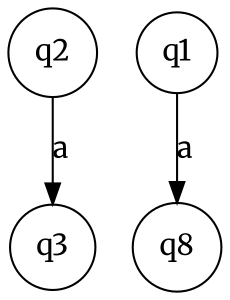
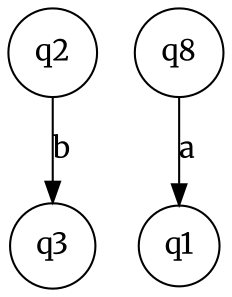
(177, 137) -> (179, 141)
(61, 150) -> (62, 150)
